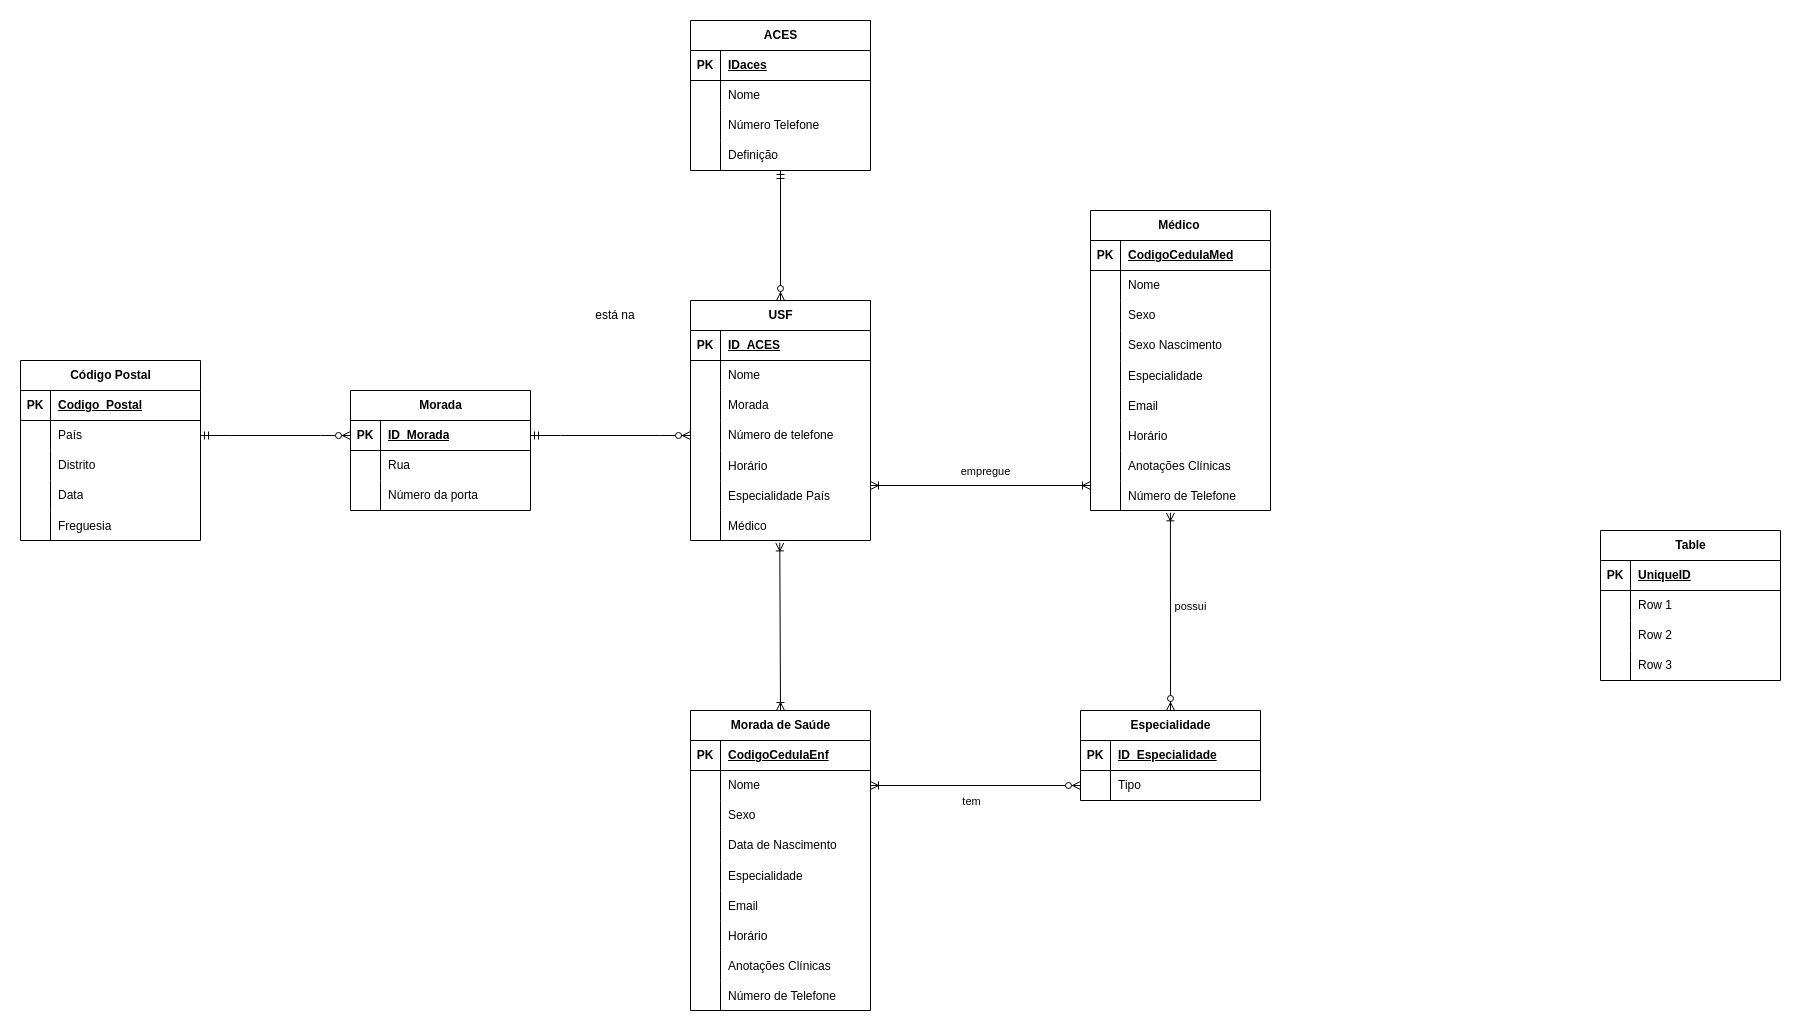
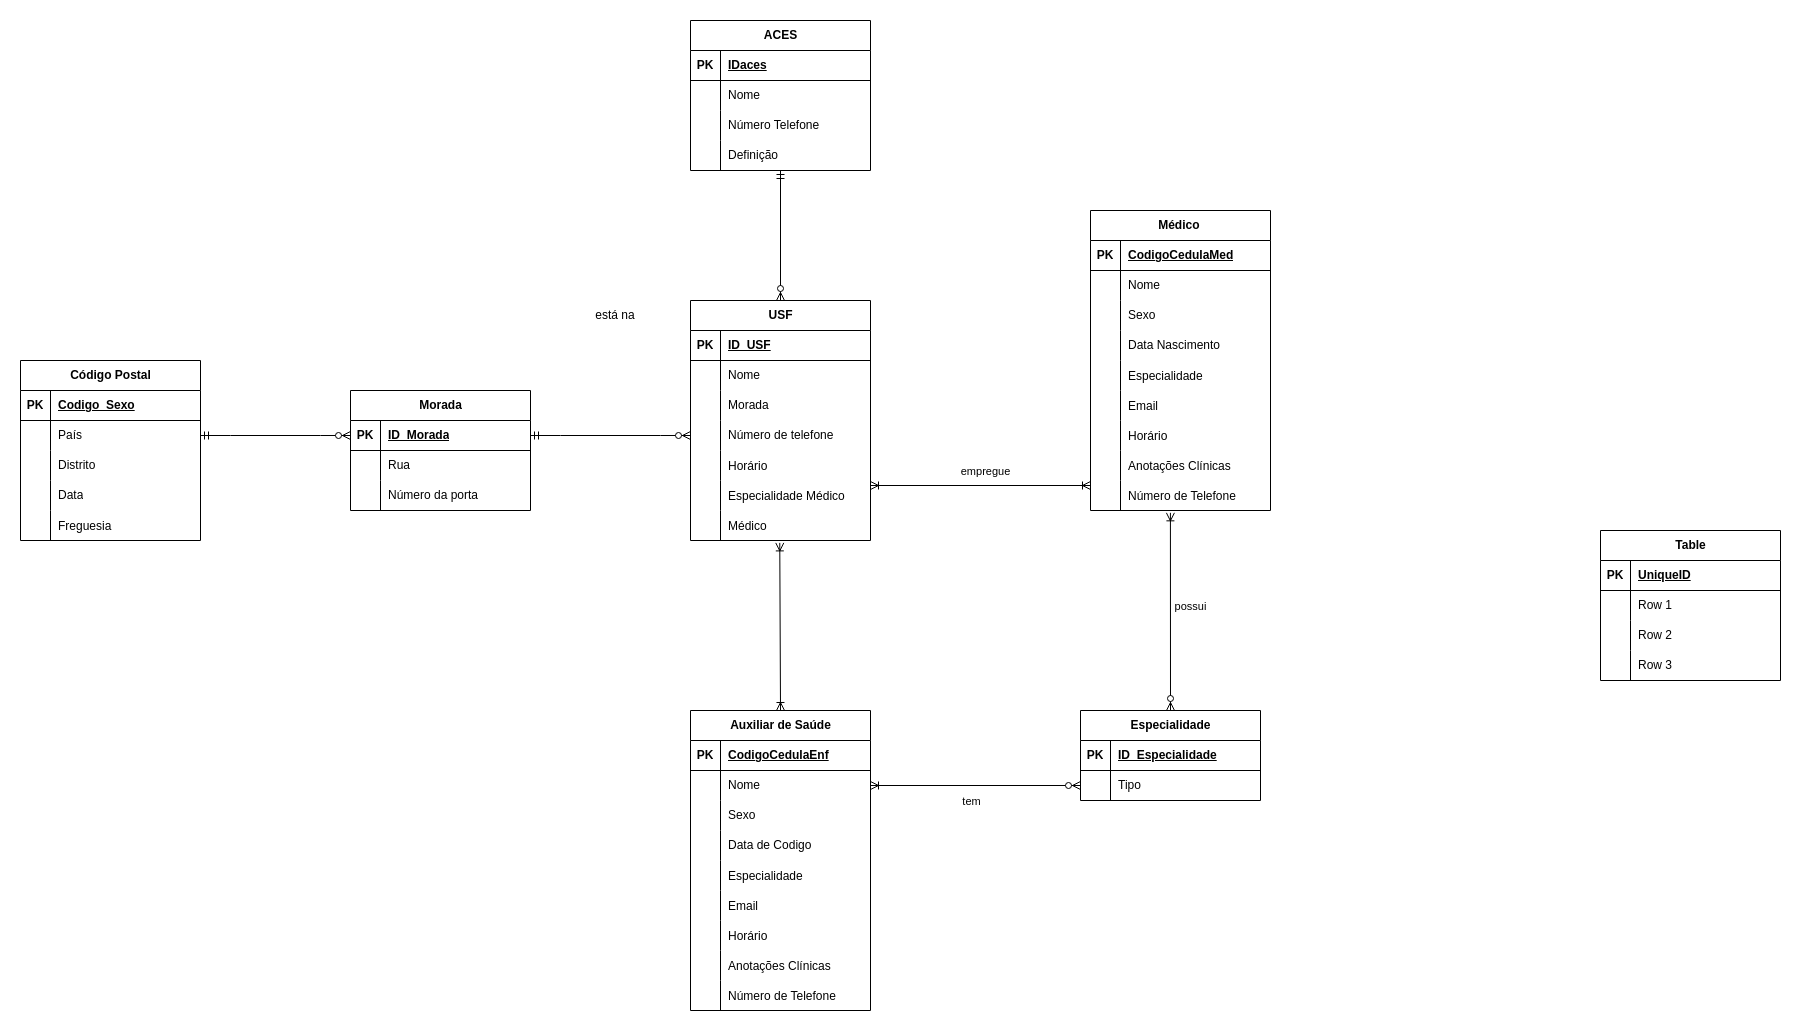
(752, 346) -> (749, 346)
(1176, 346) -> (1176, 346)
(99, 406) -> (94, 406)
(782, 496) -> (787, 496)
(781, 726) -> (781, 726)
(784, 846) -> (771, 846)
